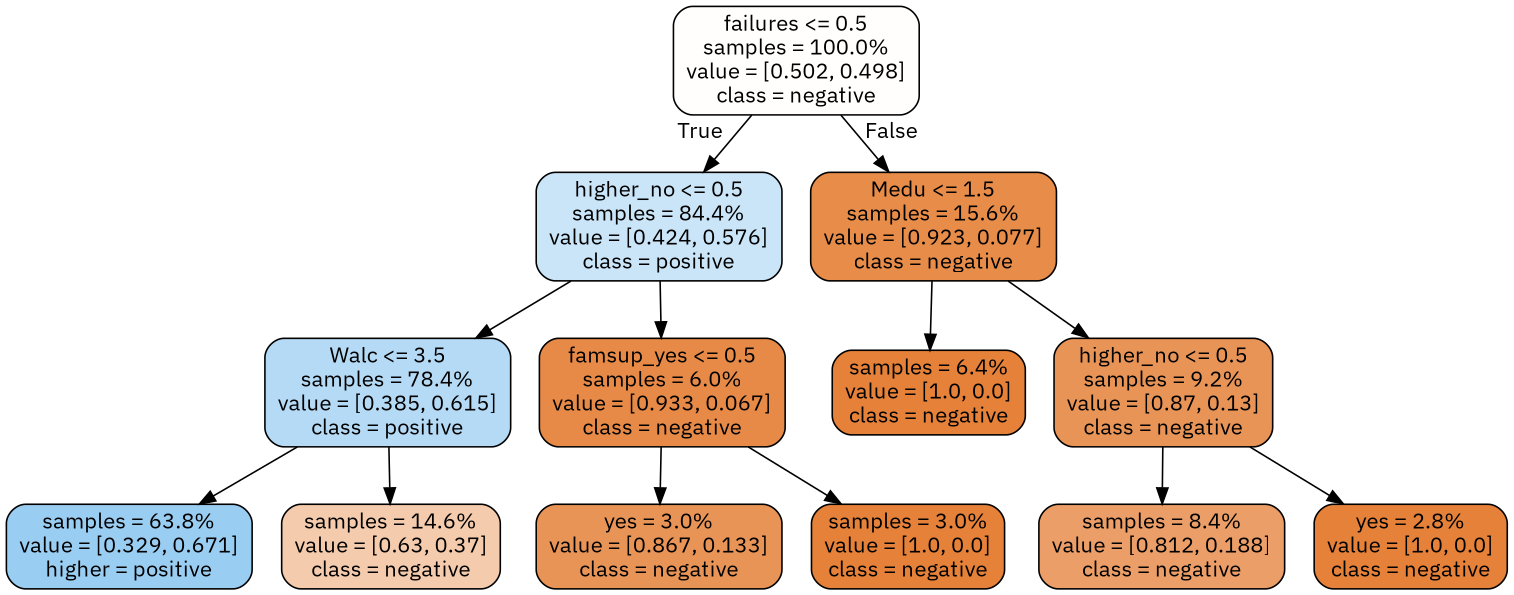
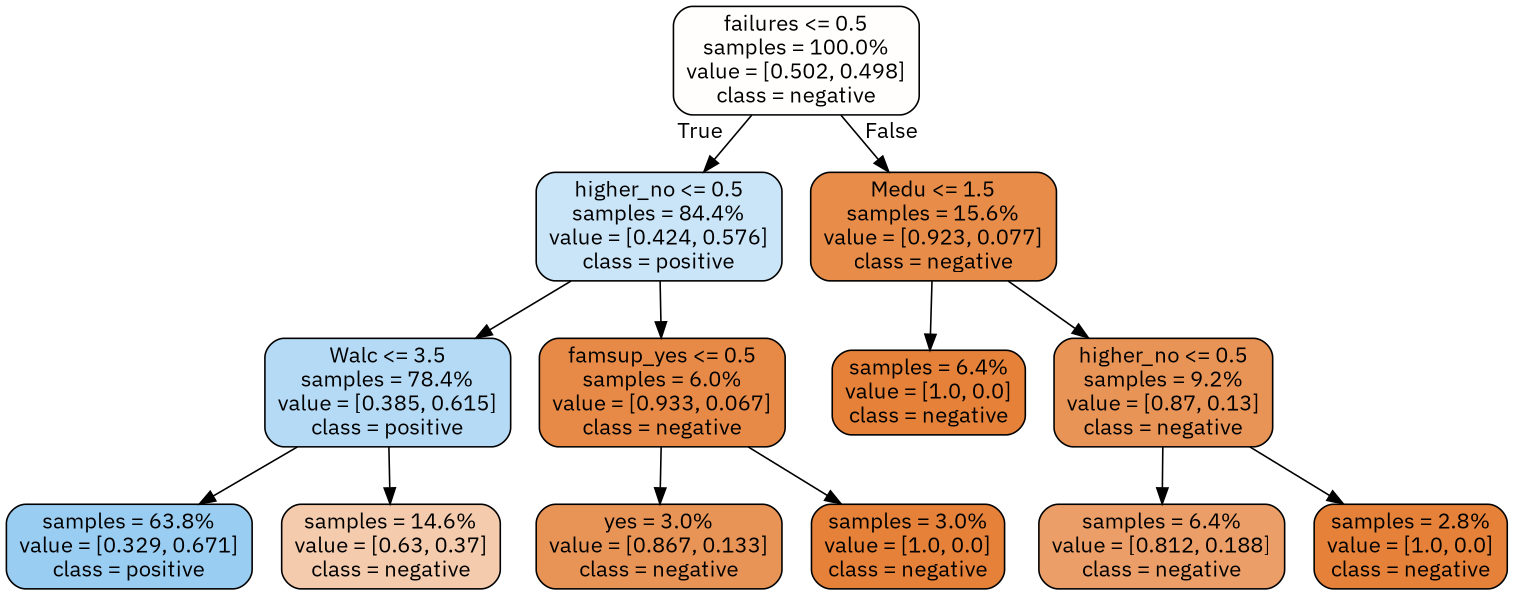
(129, 547) -> (129, 547)
(1162, 547) -> (1162, 547)
(1411, 547) -> (1411, 547)
